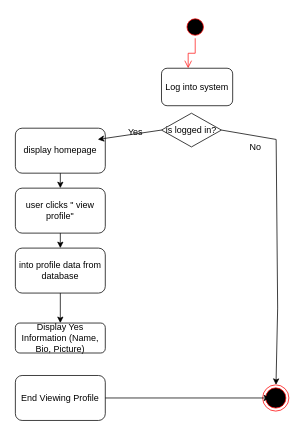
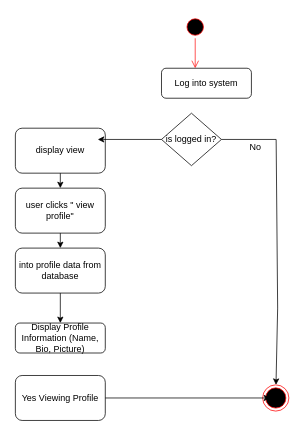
(197, 87) -> (207, 83)
(192, 130) -> (192, 139)
(135, 132) -> none
(60, 150) -> (60, 150)
(60, 338) -> (60, 338)
(60, 398) -> (60, 398)
